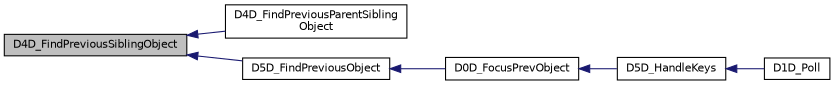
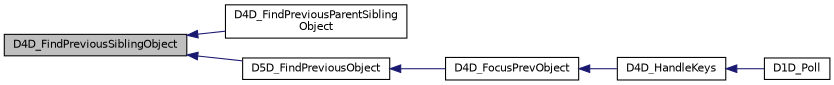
(512, 69) -> (512, 69)
(672, 69) -> (672, 69)
